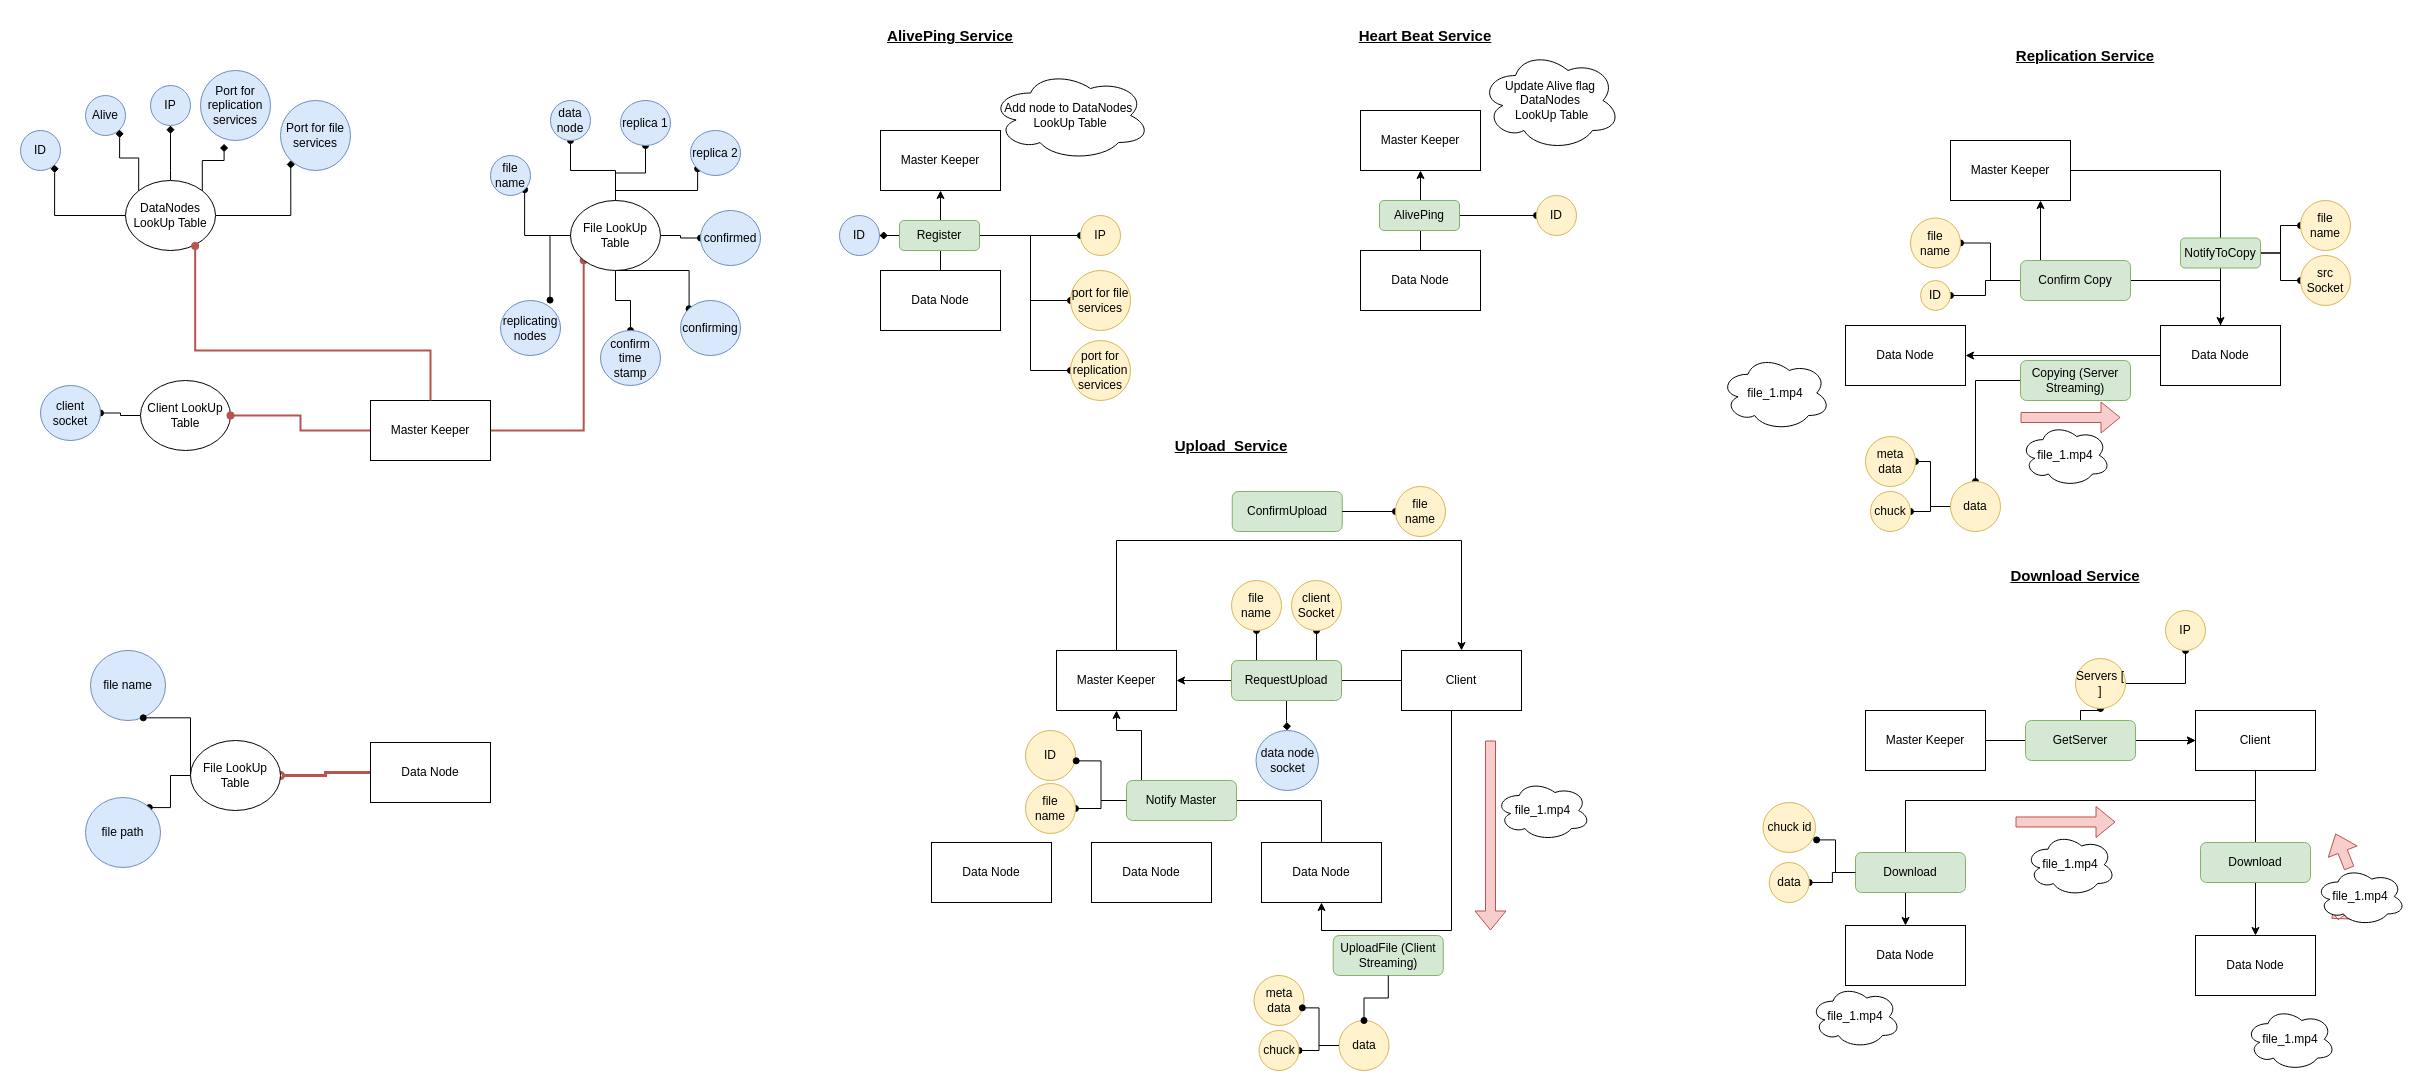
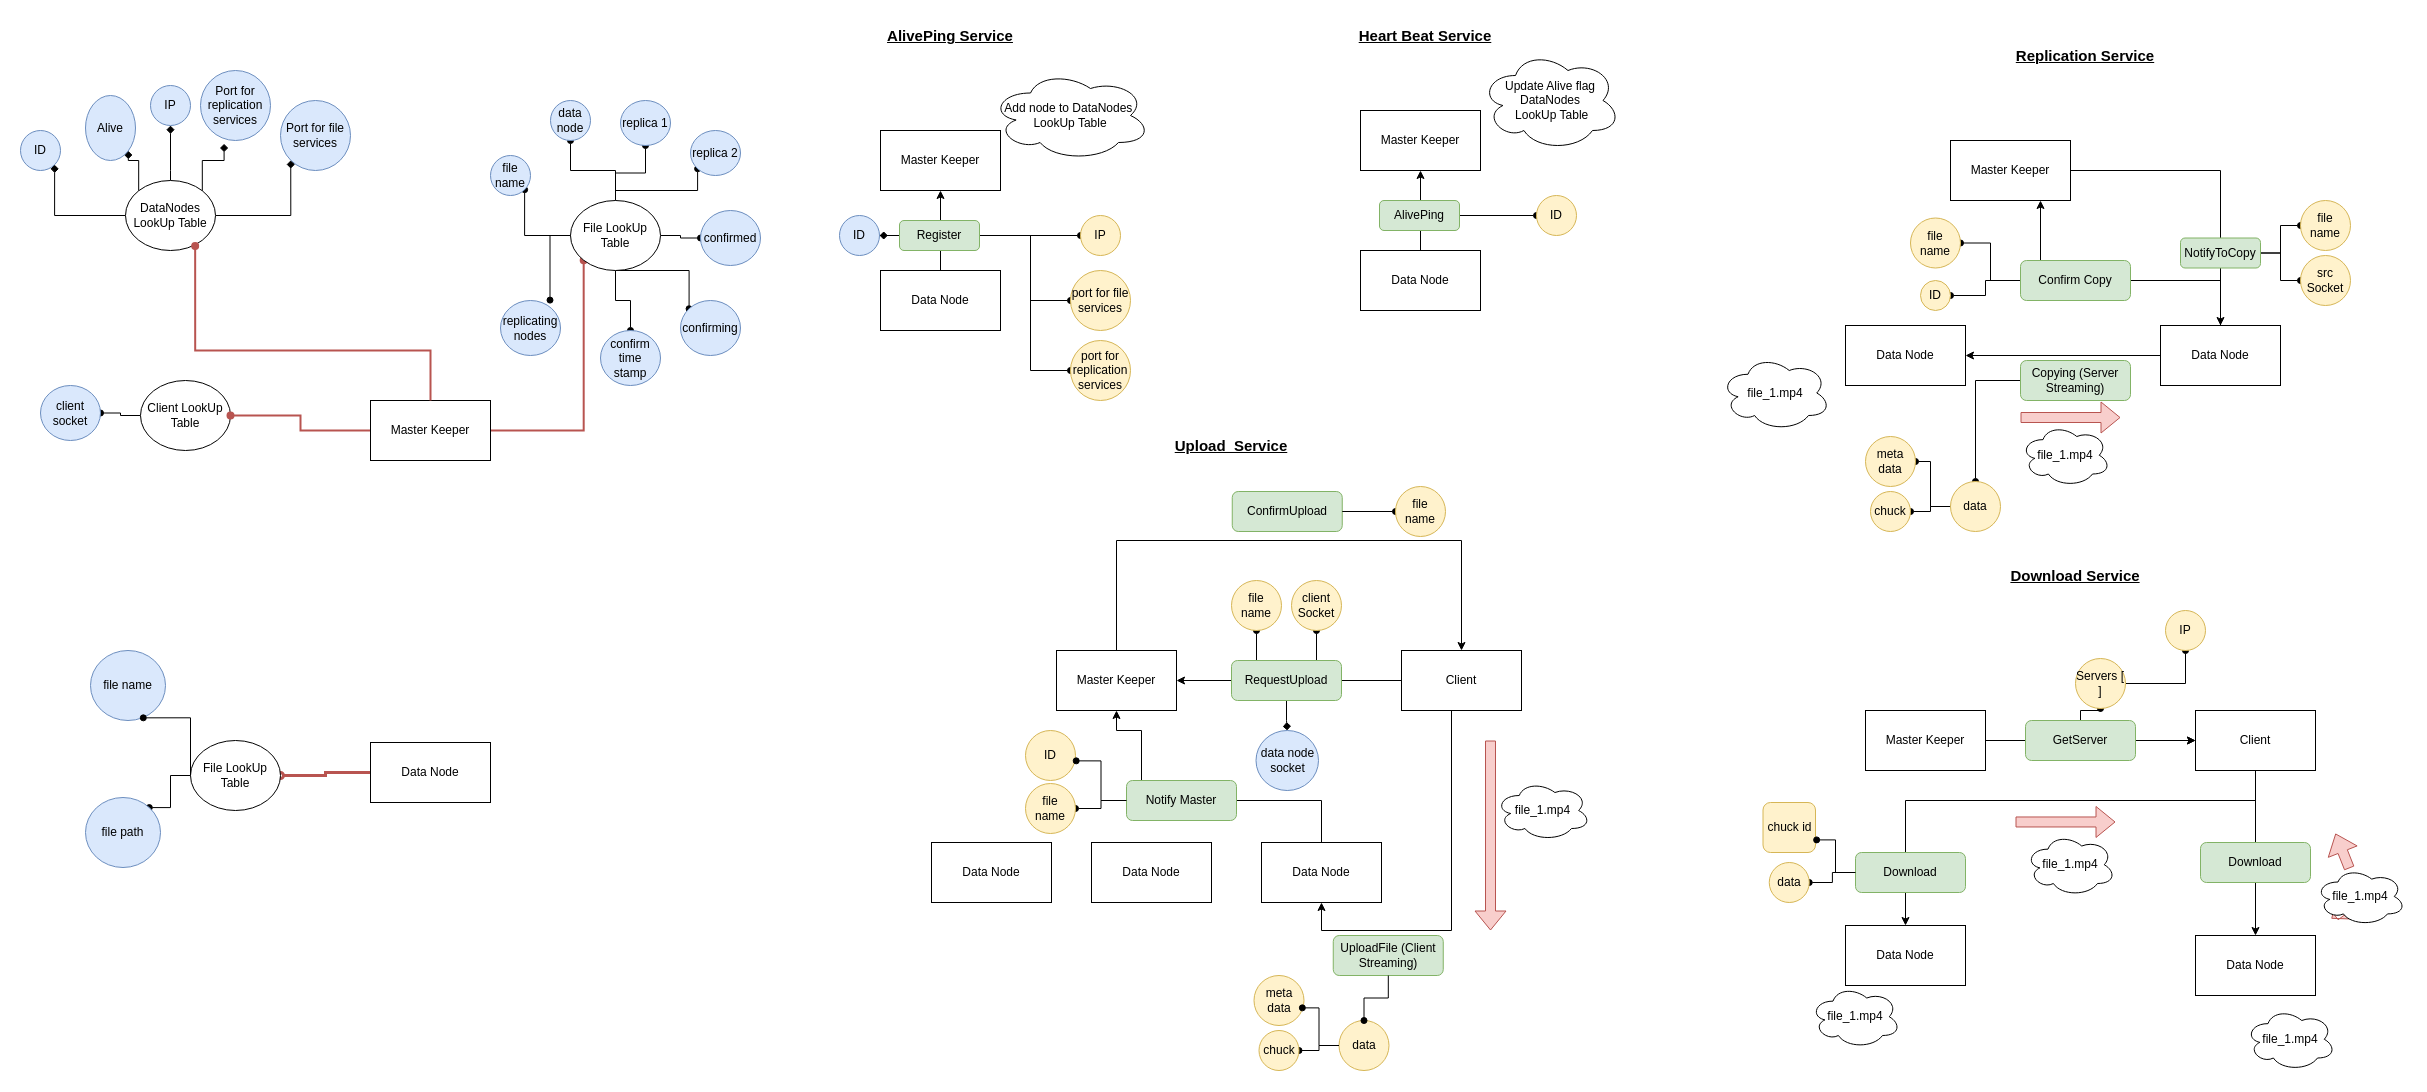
(106, 116) -> (111, 128)
(1789, 828) -> (1789, 828)
